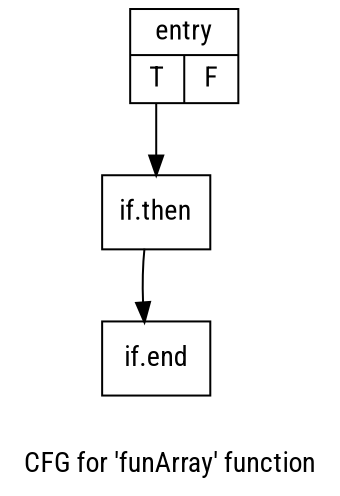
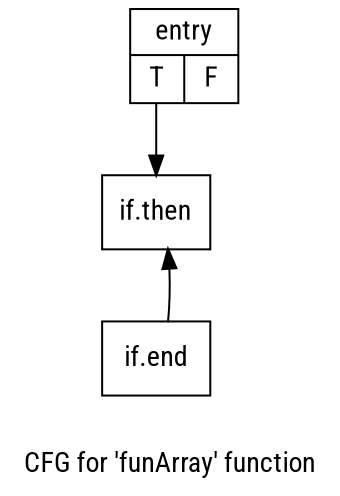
(143, 275) -> (170, 296)
